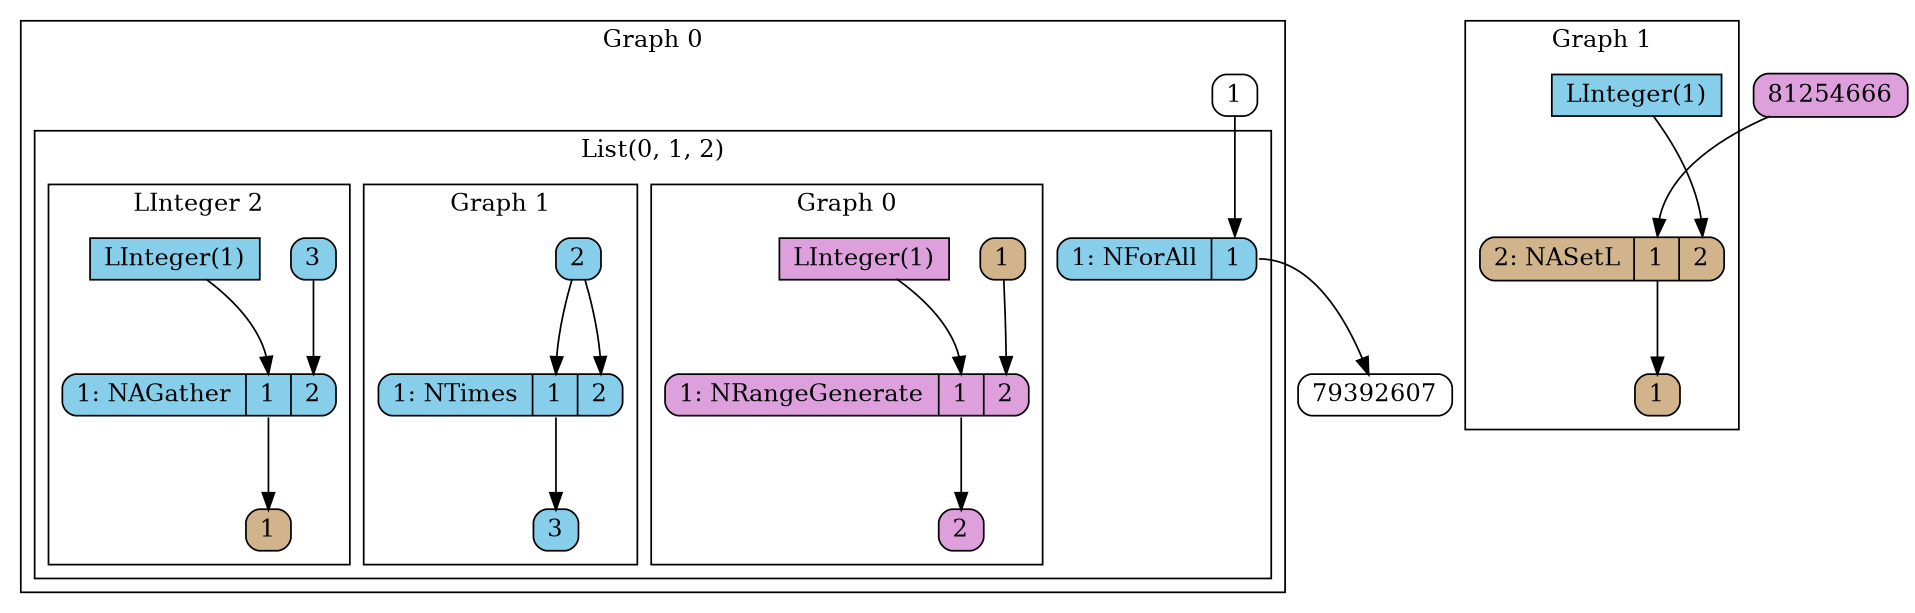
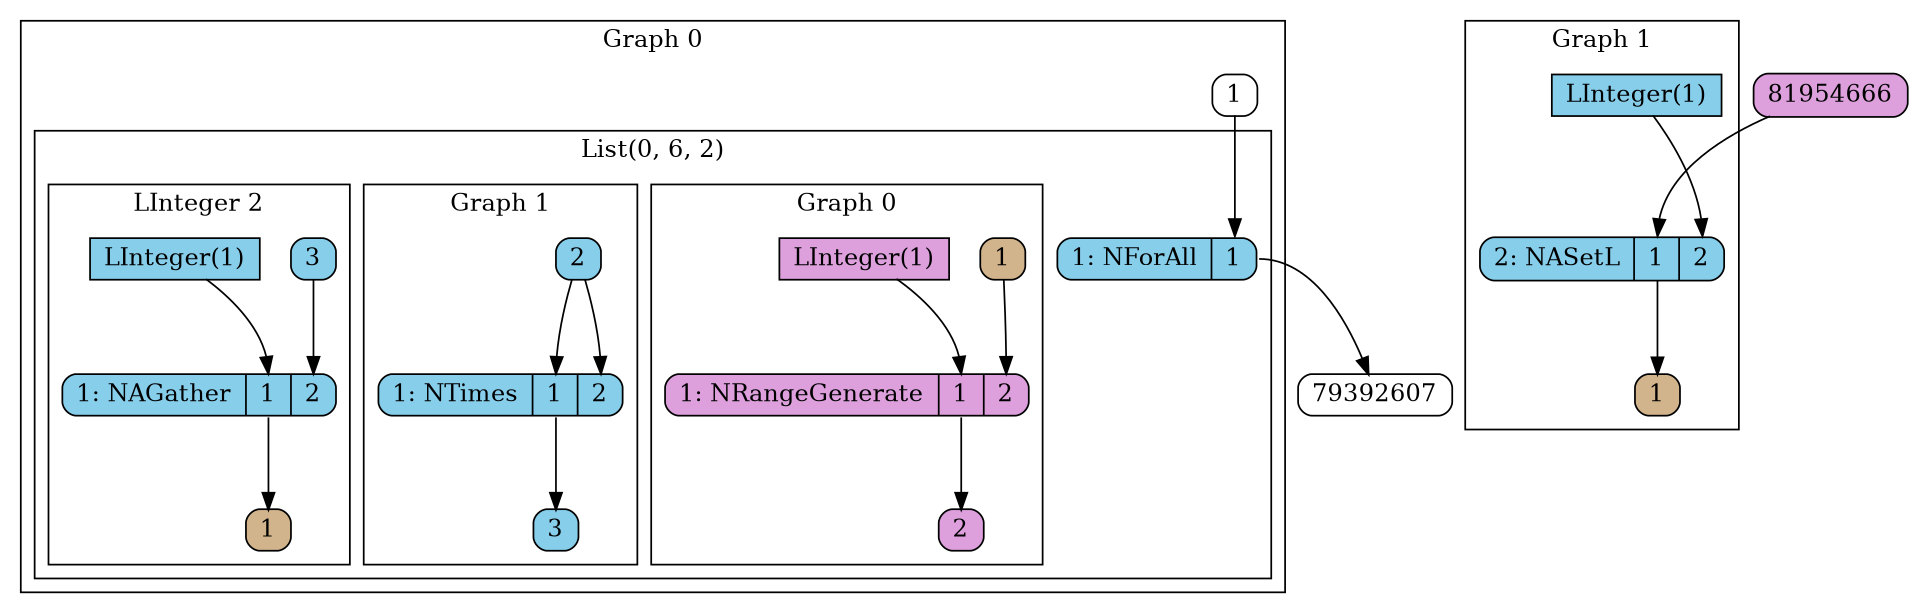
(1831, 95) -> (1831, 95)
(653, 151) -> (653, 151)
(1602, 259) -> (1602, 259)
